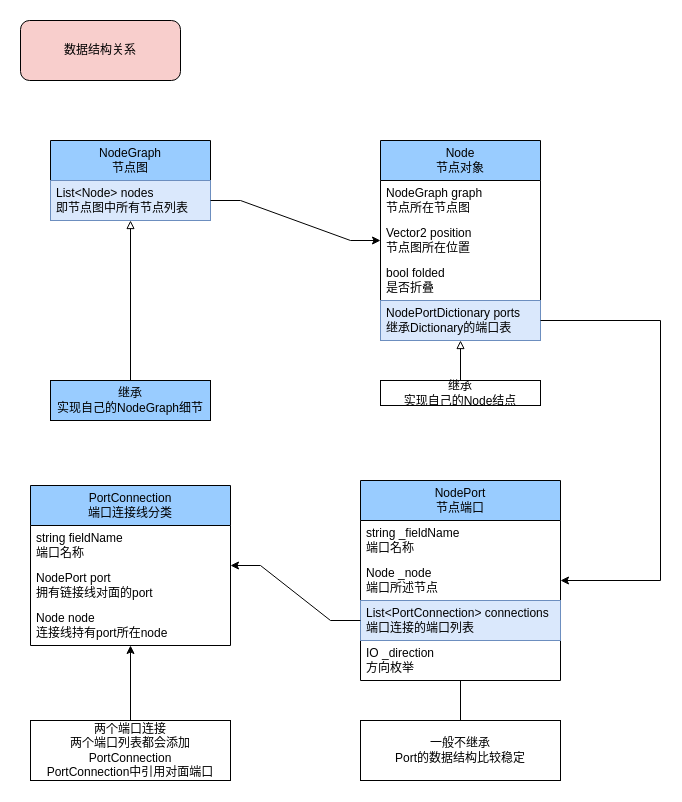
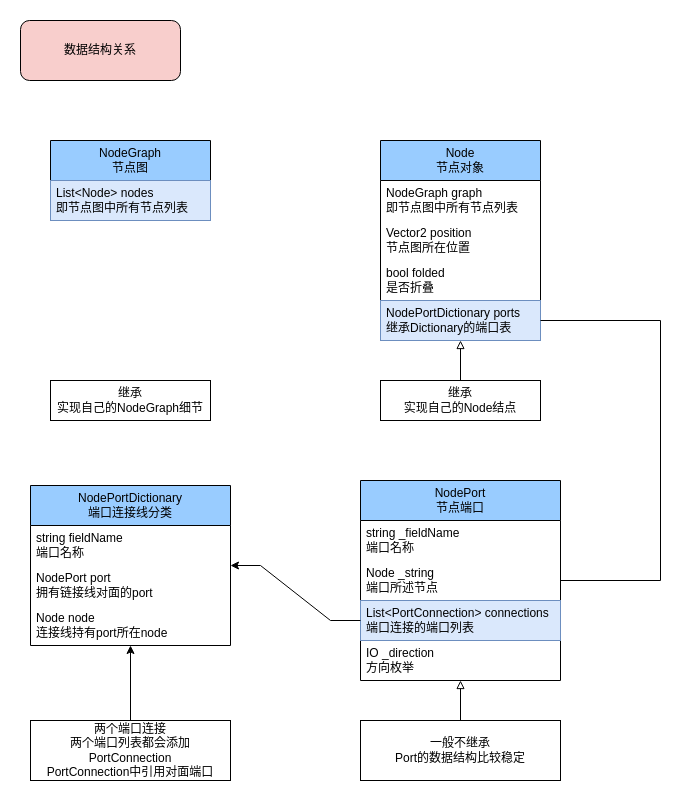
(435, 201) -> (453, 201)
(292, 219) -> none
(131, 305) -> none
(461, 393) -> (461, 401)
(131, 401) -> (131, 401)
(131, 506) -> (131, 506)
(403, 581) -> (404, 581)
(568, 581) -> (566, 581)
(461, 687) -> (461, 690)
